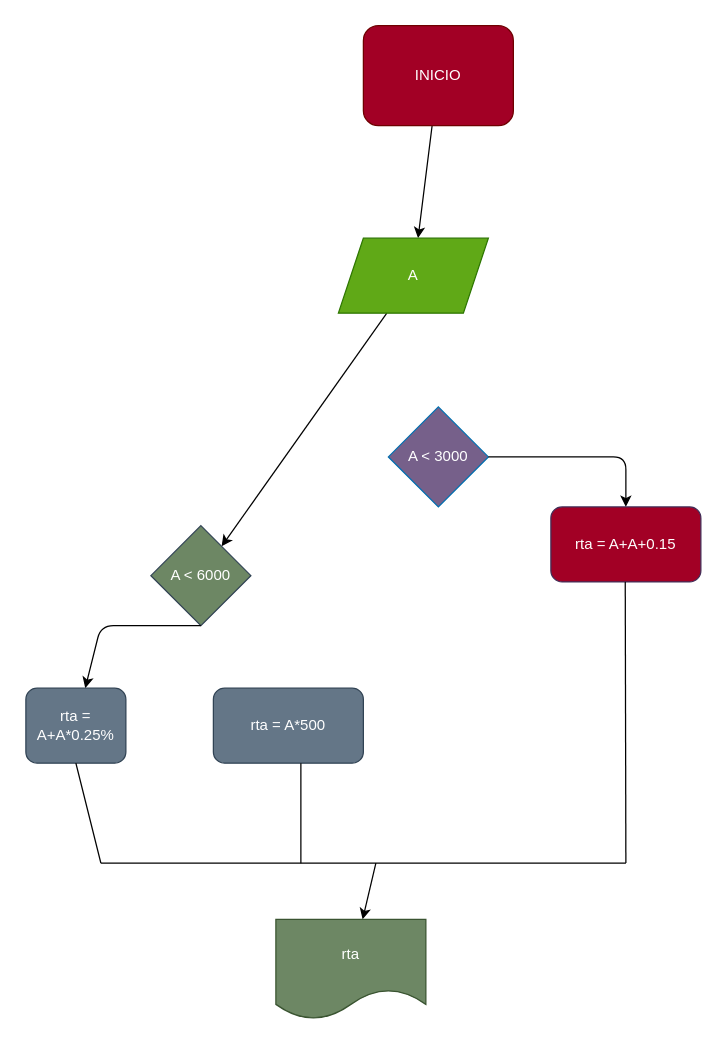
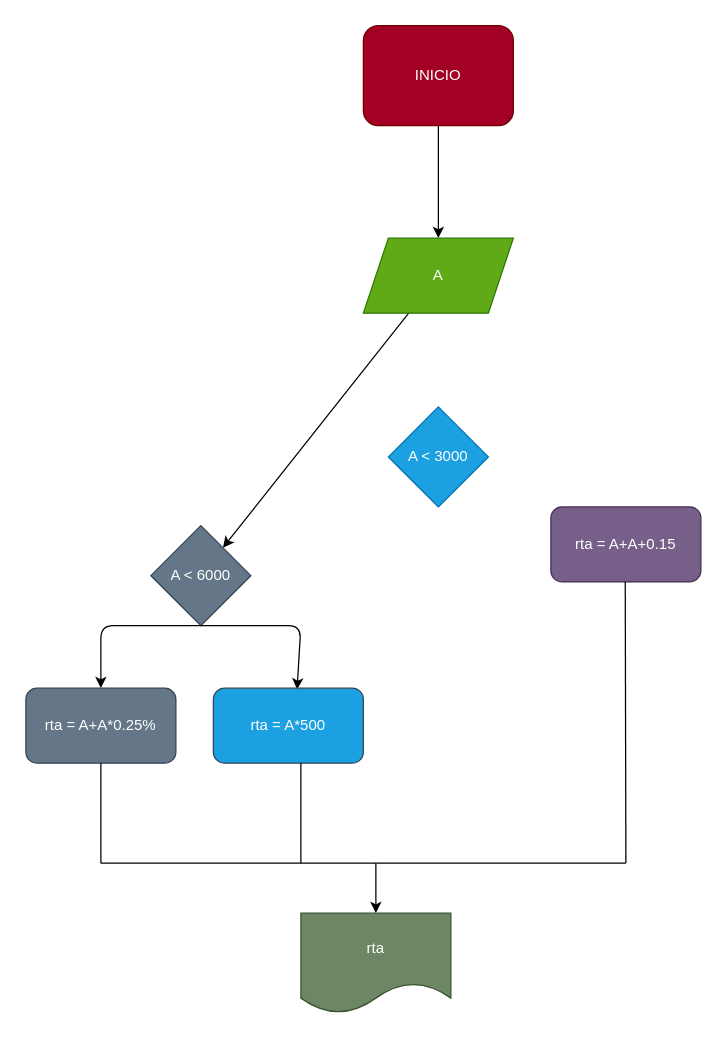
(413, 276) -> (438, 276)
(438, 457) -> (438, 457)
(572, 457) -> none
(626, 544) -> (626, 544)
(201, 576) -> (201, 576)
none -> (273, 626)
(76, 726) -> (101, 726)
(288, 726) -> (288, 726)
(351, 969) -> (376, 963)
